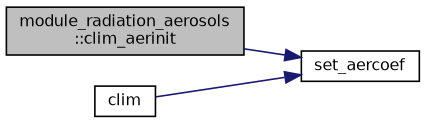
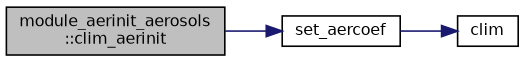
(125, 31) -> (116, 31)
(220, 87) -> (421, 31)
